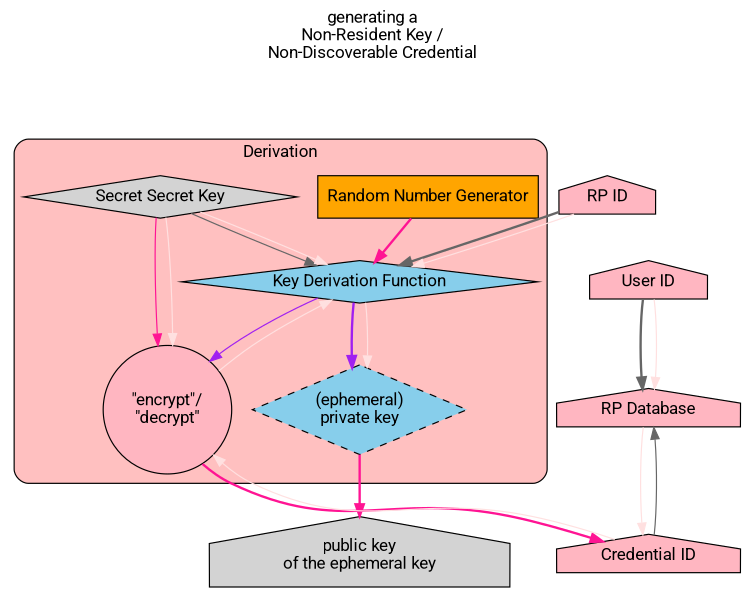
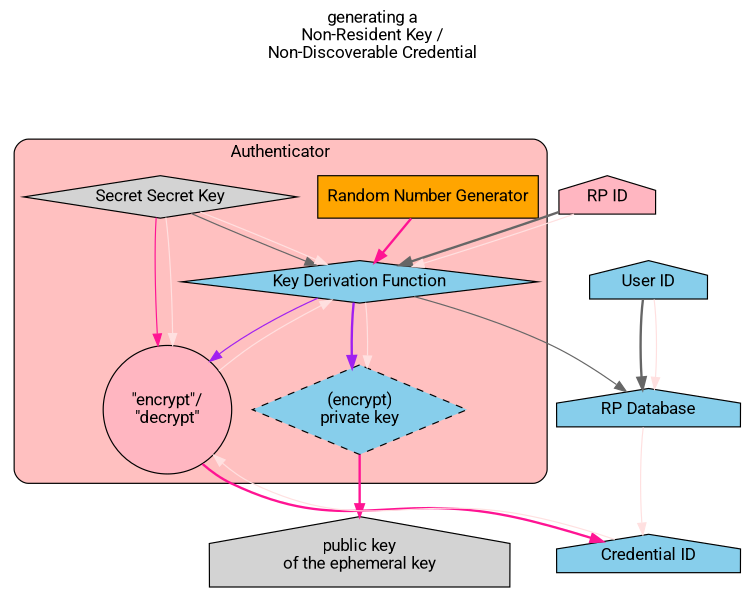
(281, 153) -> (281, 153)
(649, 282) -> (649, 282)
(360, 410) -> (360, 410)
(649, 410) -> (649, 410)
(656, 487) -> (519, 331)
(649, 556) -> (649, 556)
